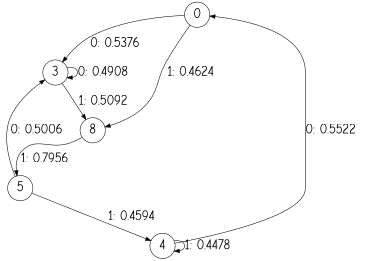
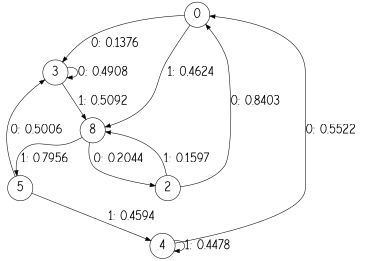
(121, 44) -> (121, 44)
none -> (168, 188)
